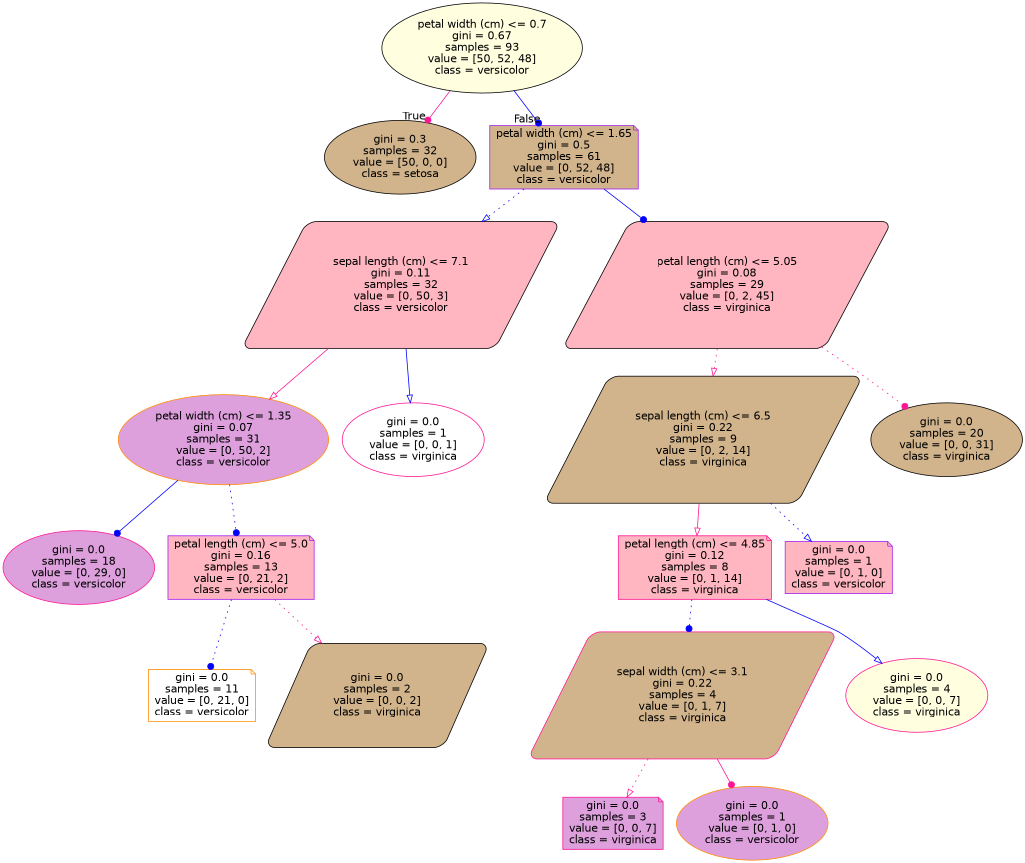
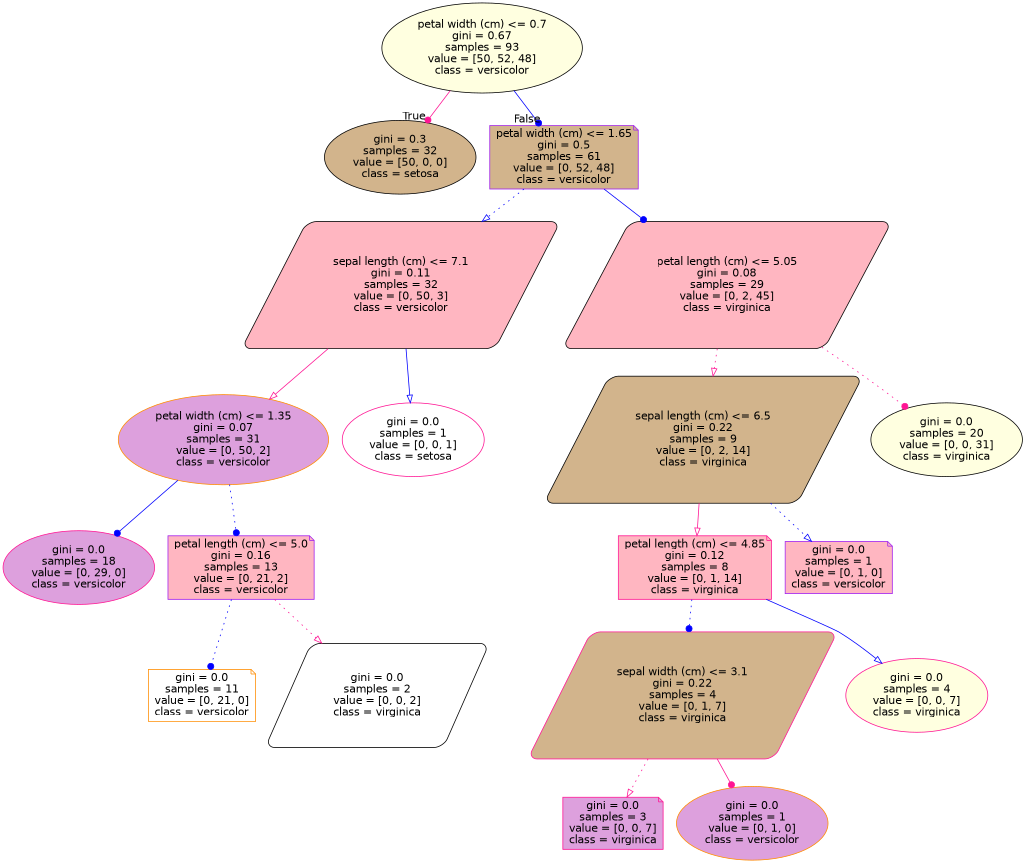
(413, 440) -> (413, 440)
(947, 440) -> (947, 440)
(377, 695) -> (377, 695)
